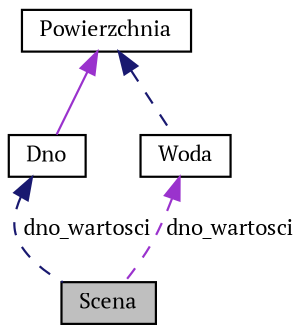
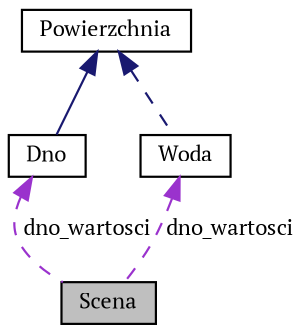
(72, 103) -> (72, 103)
(22, 248) -> (22, 248)
